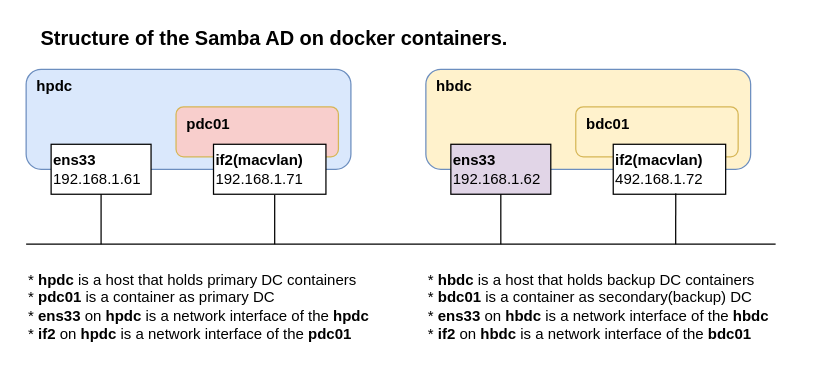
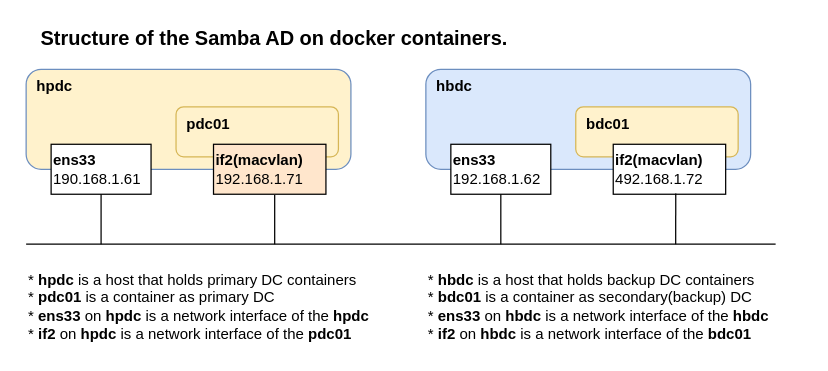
(45, 87) -> (45, 87)
(445, 87) -> (445, 87)
(257, 132) -> (257, 132)
(98, 169) -> (98, 169)
(269, 169) -> (269, 169)
(501, 169) -> (501, 169)
